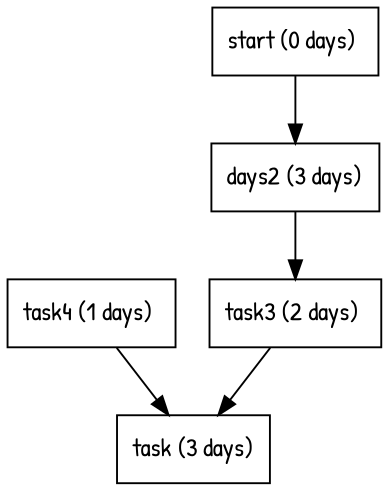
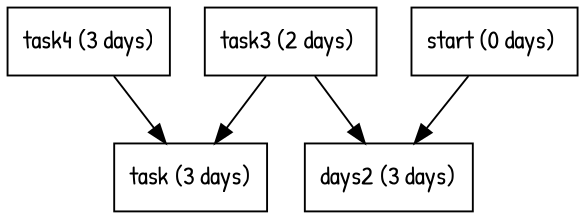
(295, 236) -> (334, 102)
(92, 313) -> (89, 42)
